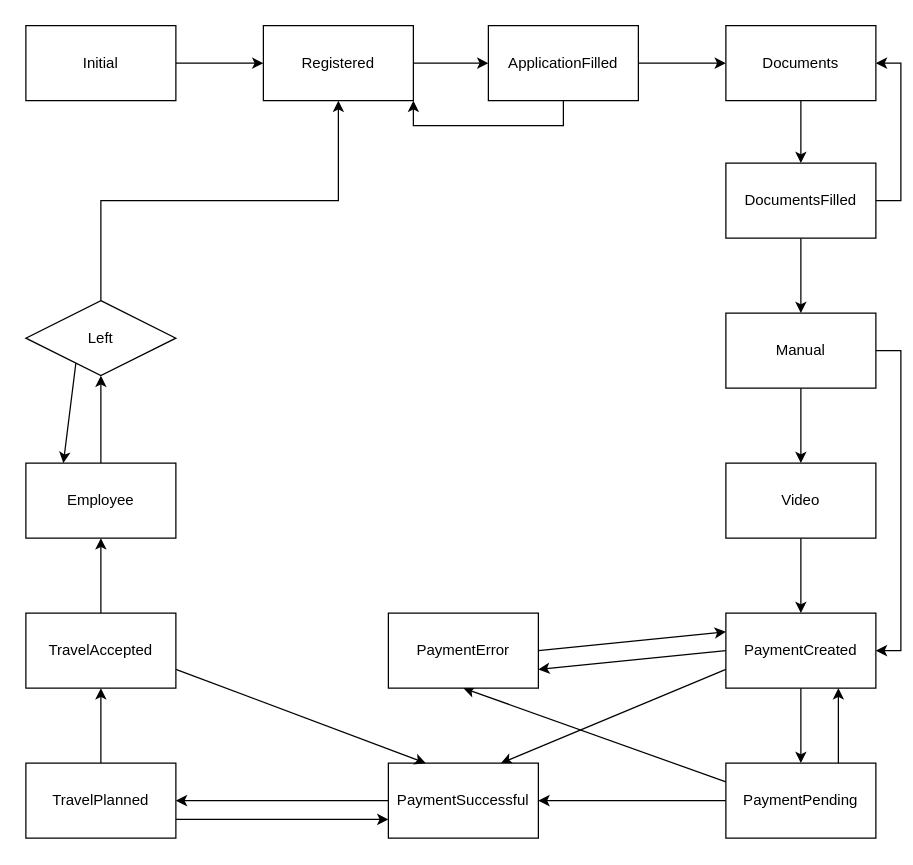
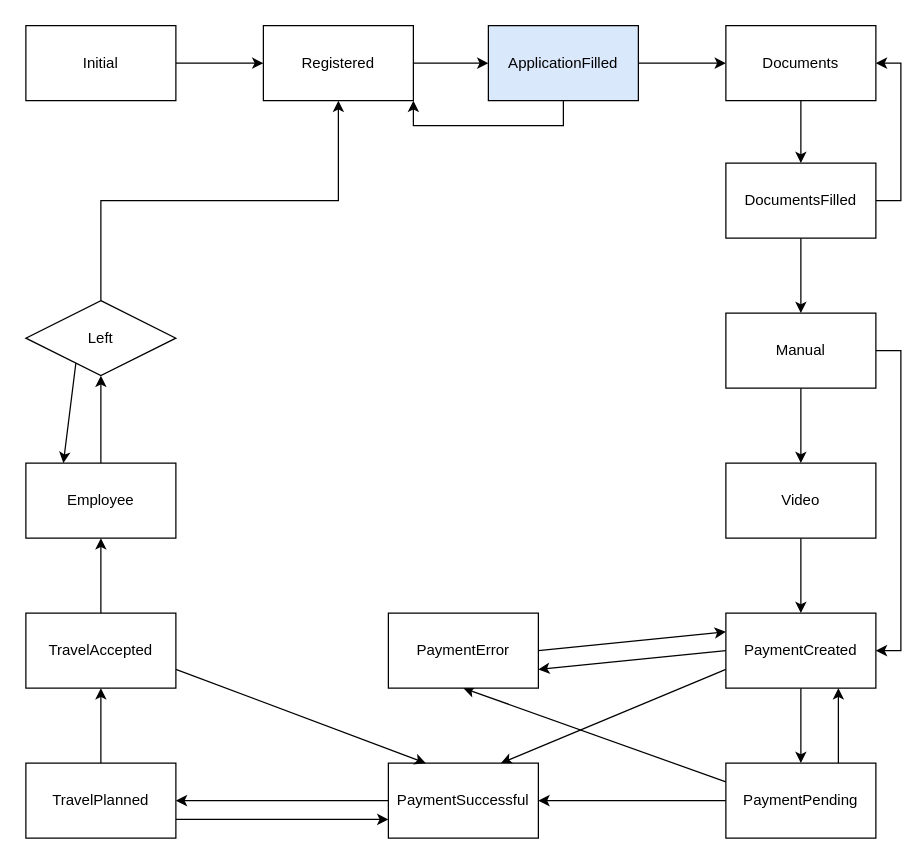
(563, 63) -> (563, 63)
